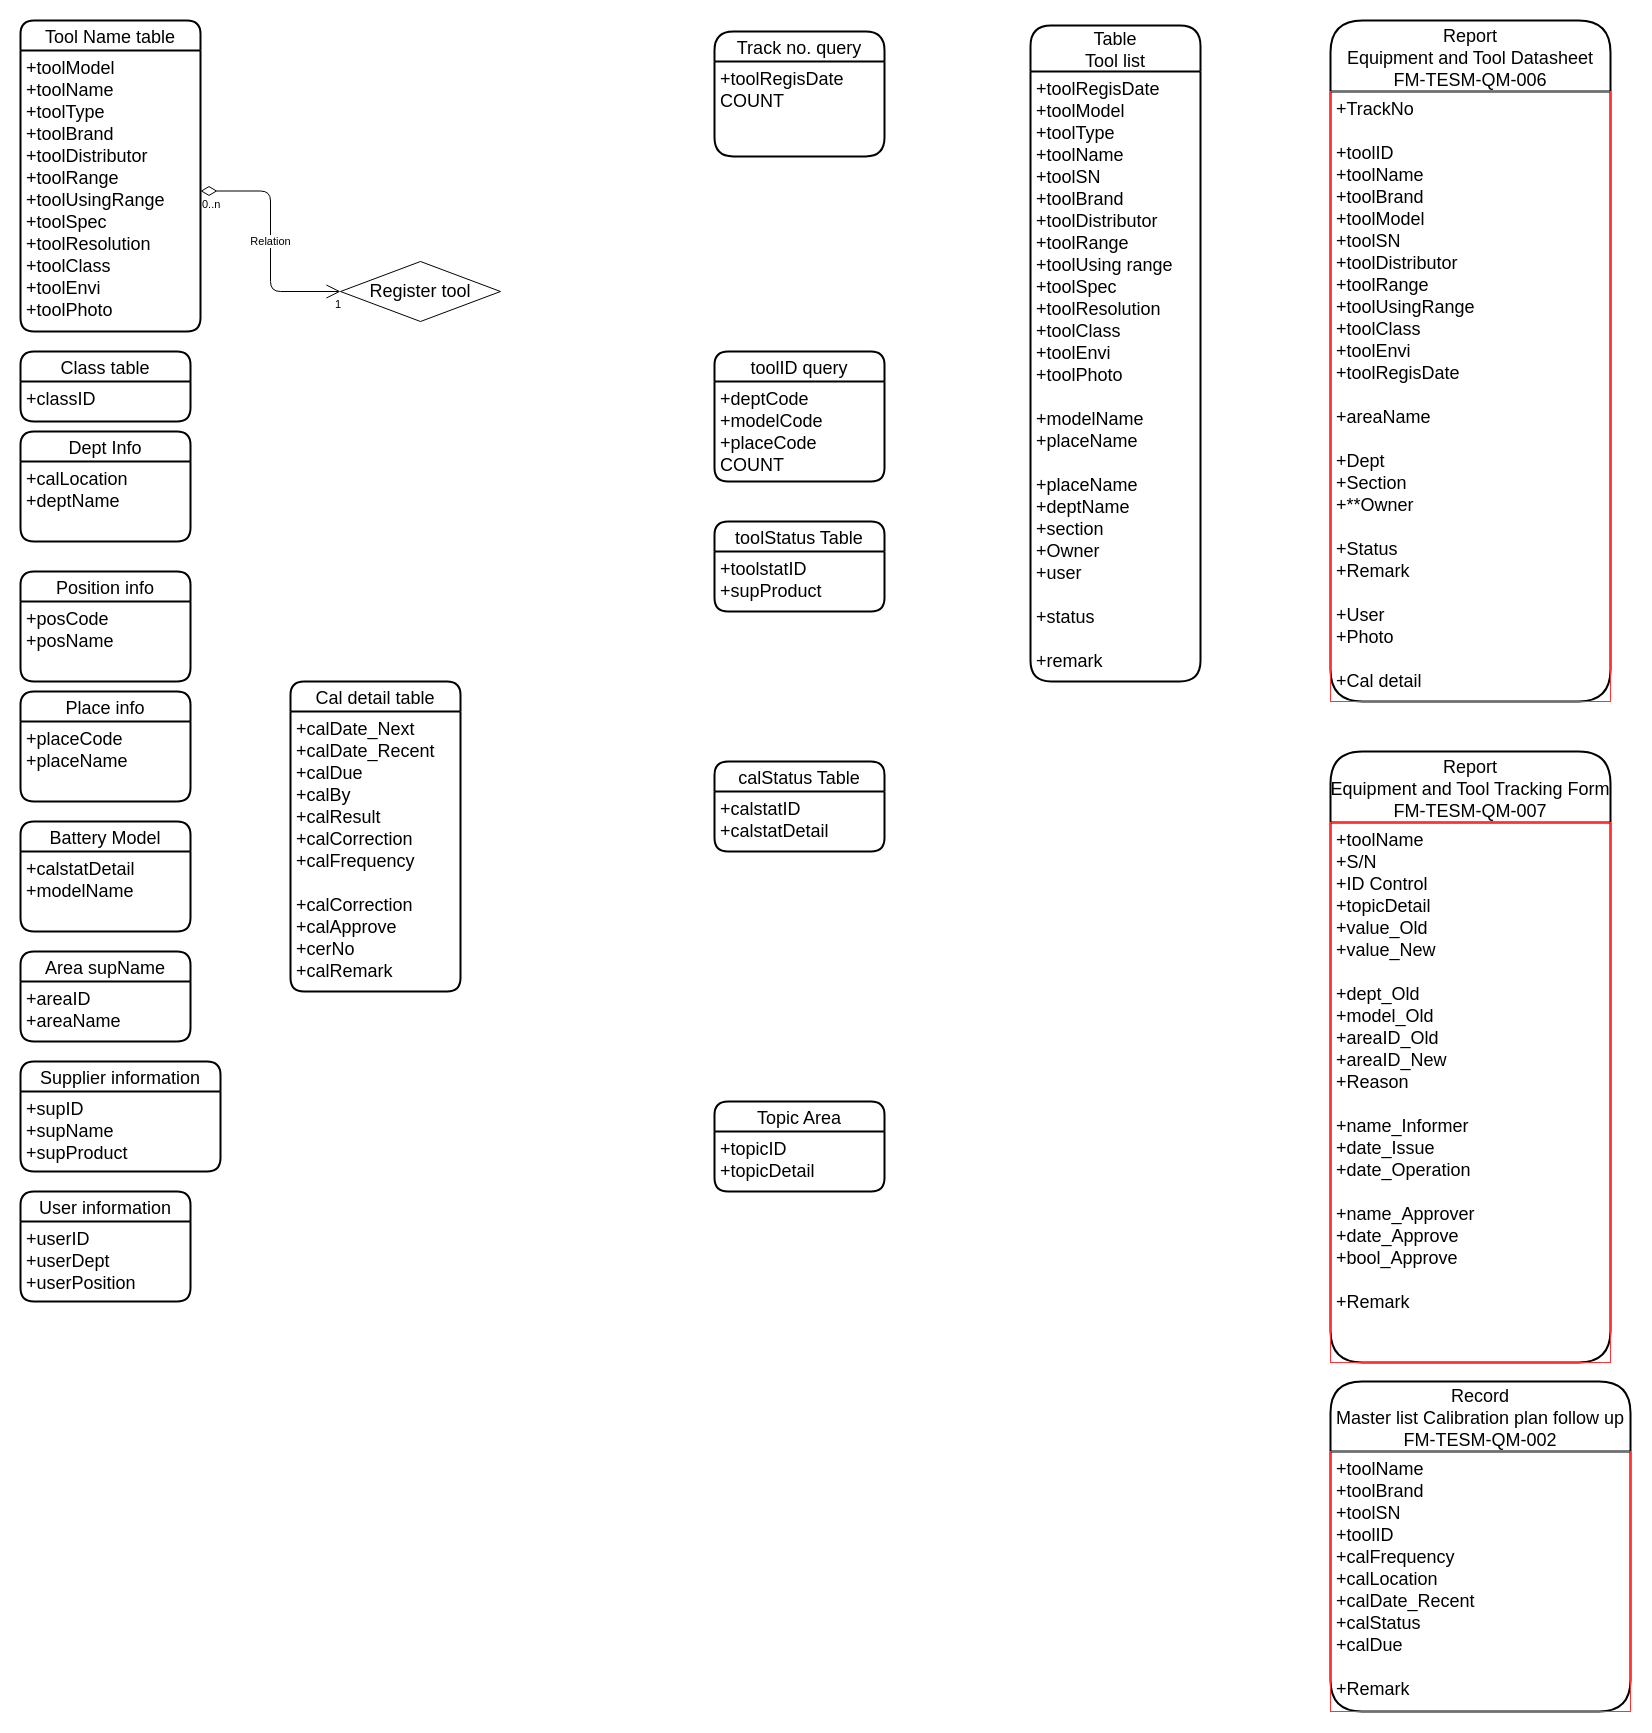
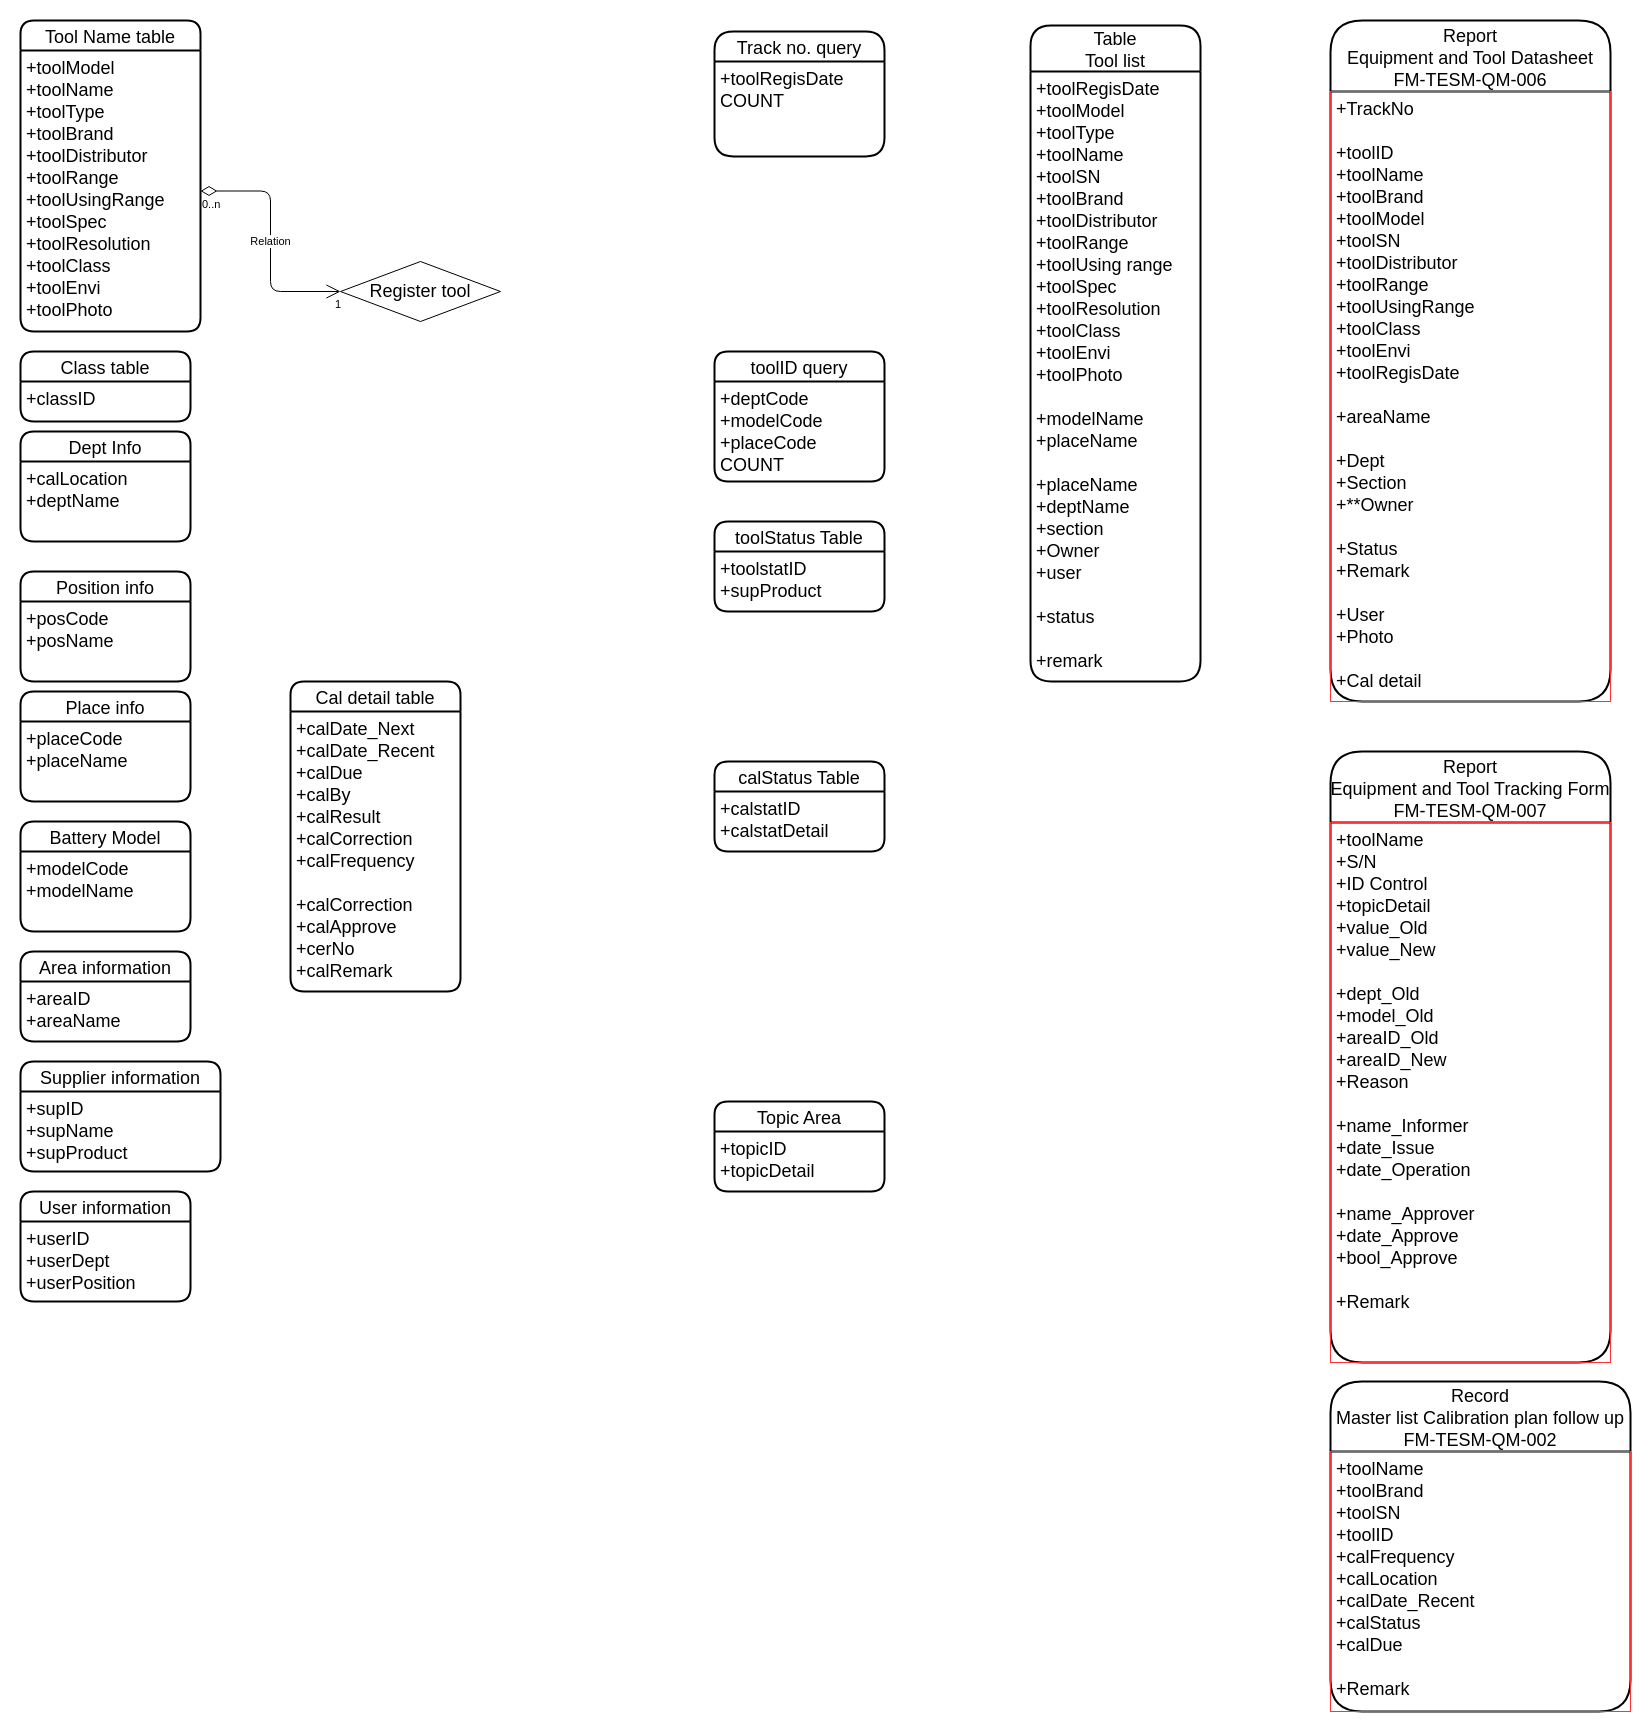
(90, 869) -> (74, 869)
(105, 968) -> (105, 968)
